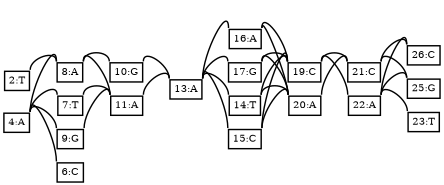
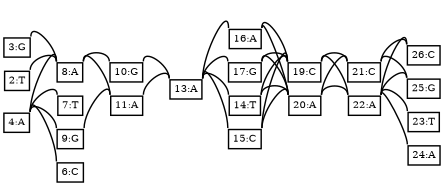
none -> (17, 47)
(97, 86) -> none
none -> (335, 86)
none -> (424, 155)
